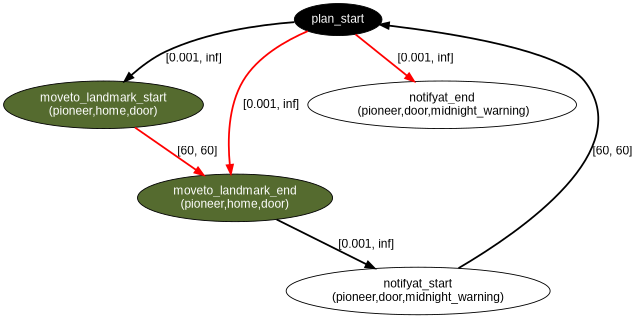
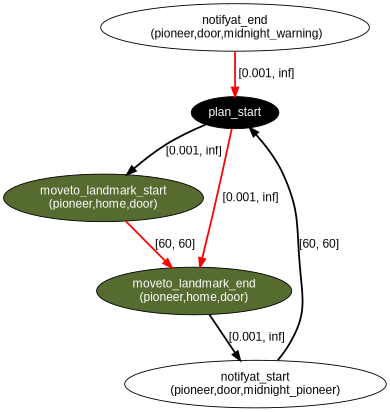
(381, 55) -> (235, 69)
(418, 291) -> (255, 384)
